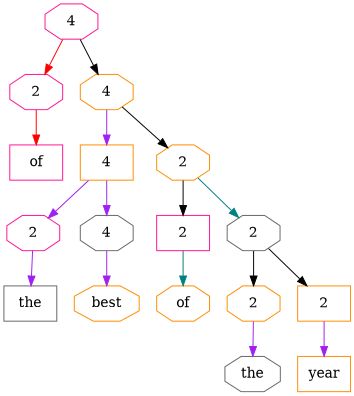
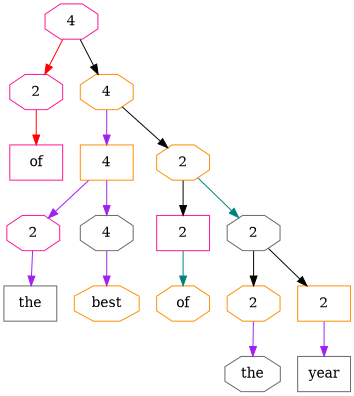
(324, 374) -> (324, 374)
